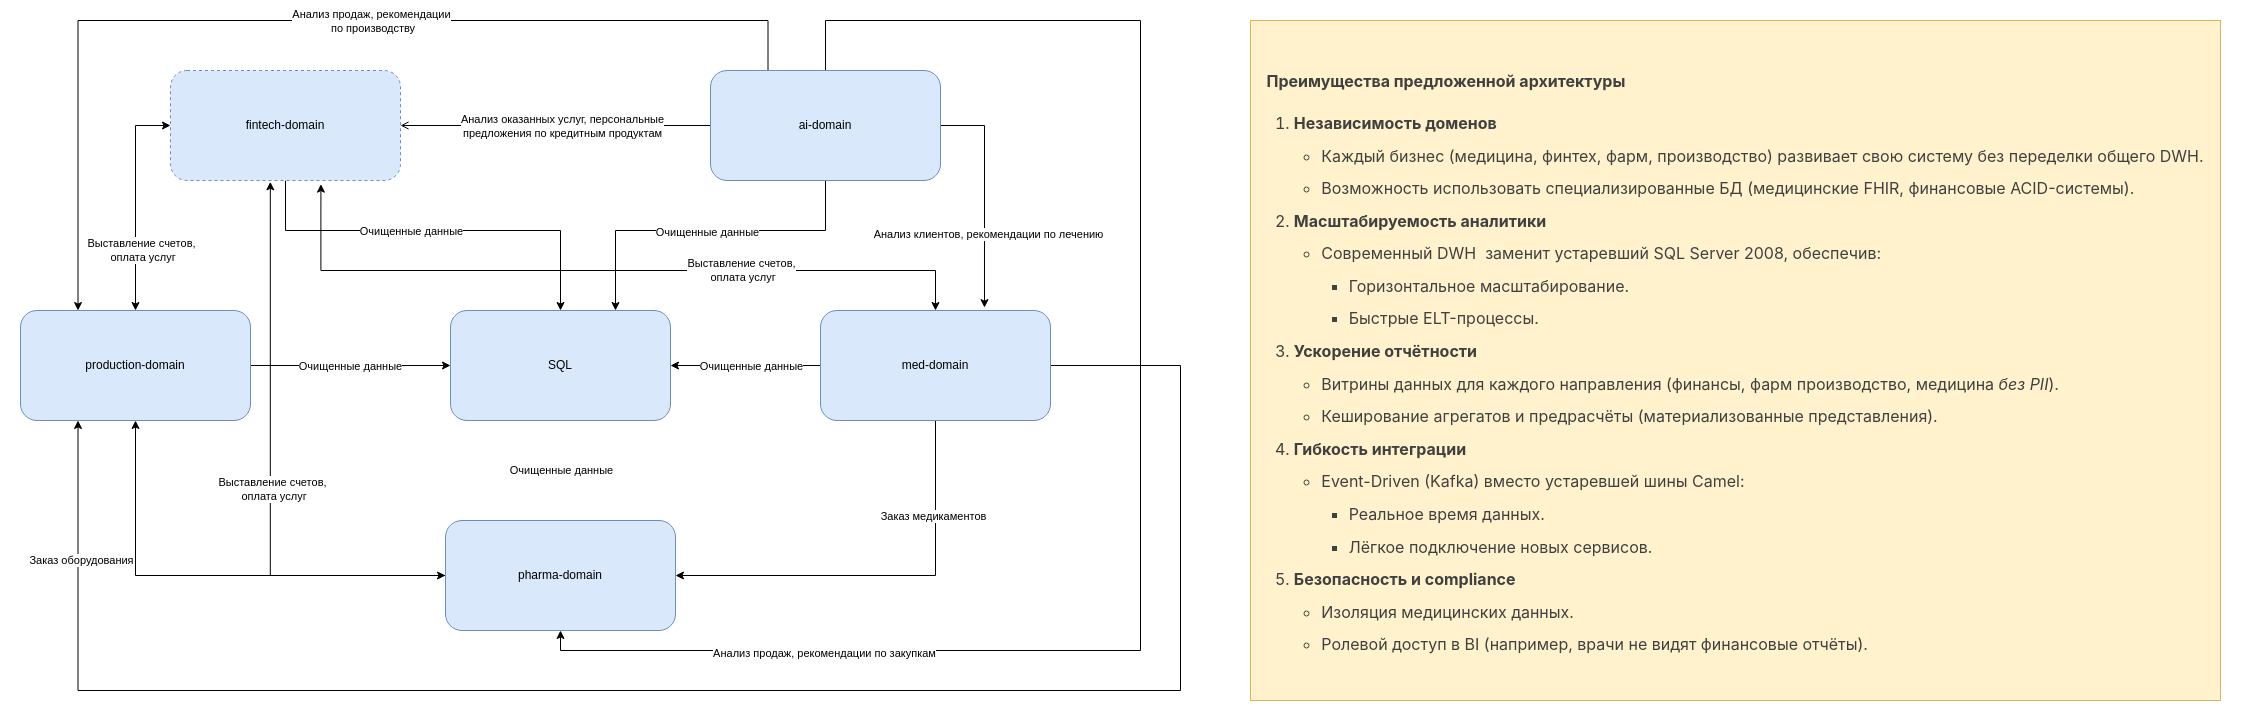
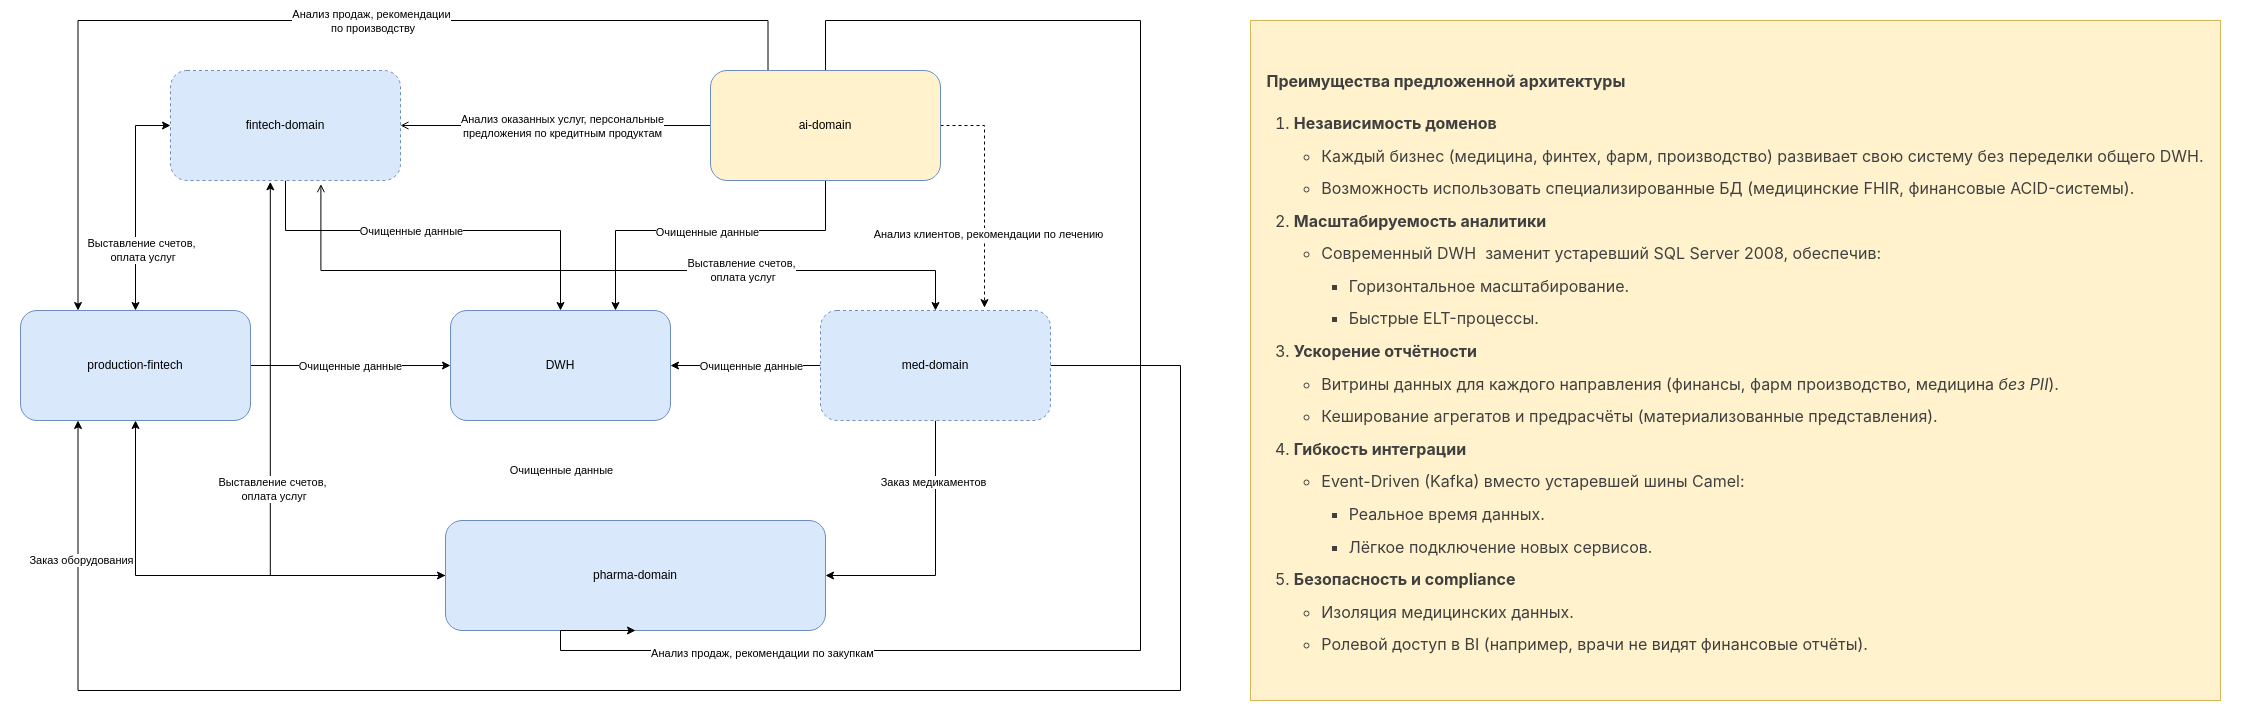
(826, 126) -> (826, 126)
(984, 154) -> (984, 154)
(321, 192) -> (321, 190)
(136, 366) -> (136, 366)
(561, 366) -> (561, 366)
(936, 366) -> (936, 366)
(561, 576) -> (636, 576)
